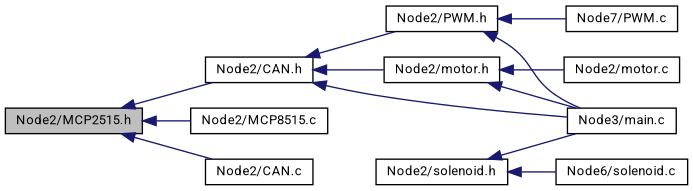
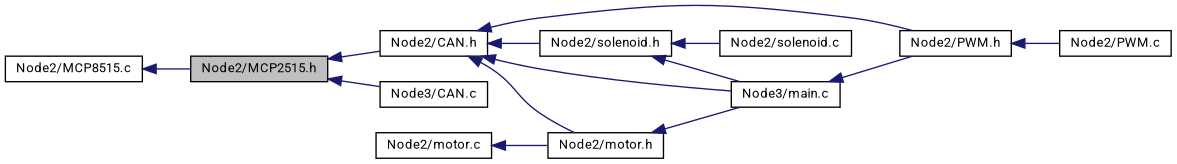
(622, 19) -> (1115, 43)
none -> (521, 43)
(542, 70) -> (527, 145)
(539, 80) -> (877, 67)
(174, 121) -> (174, 69)
(259, 172) -> (434, 94)
(622, 172) -> (786, 43)
